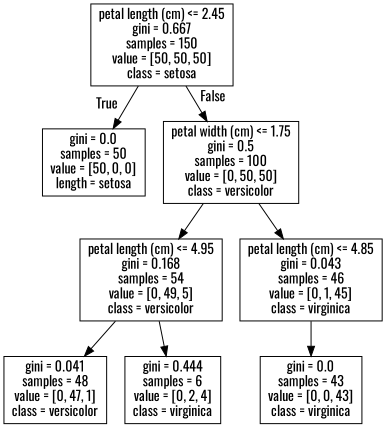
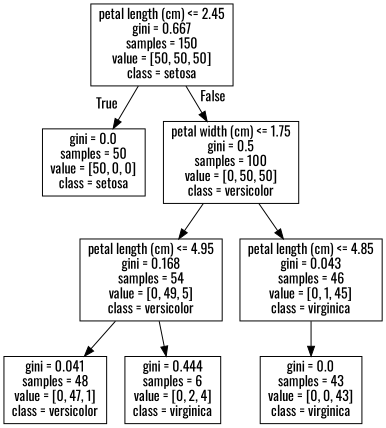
(94, 162) -> (94, 162)
